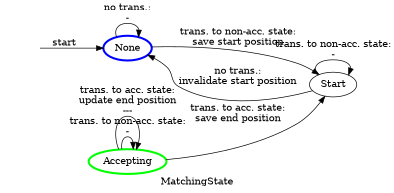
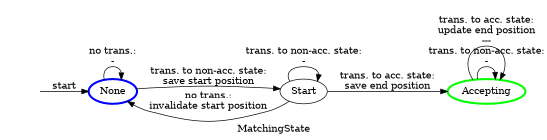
(249, 144) -> (384, 91)
